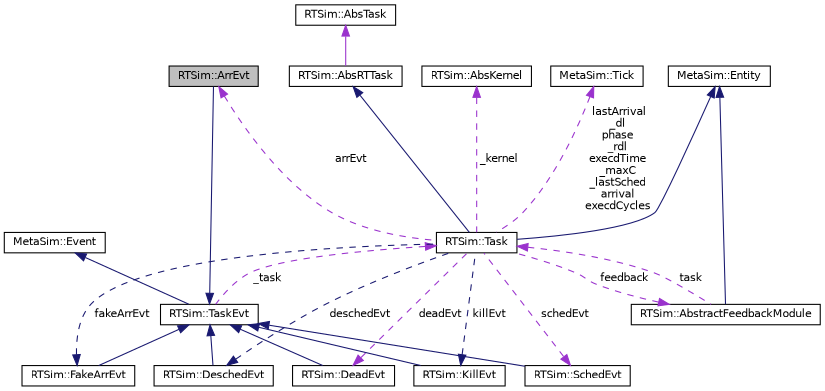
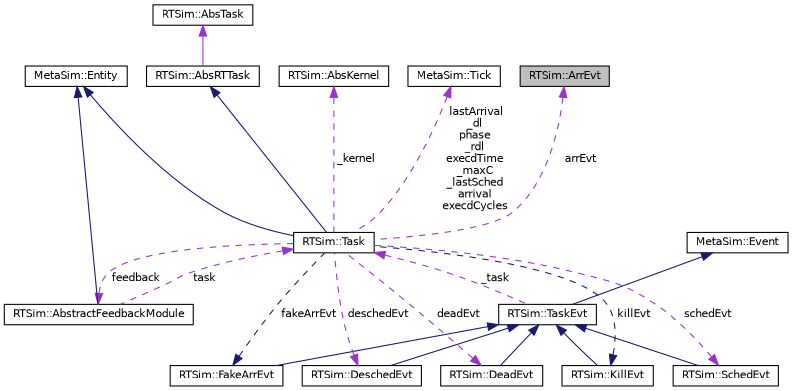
(212, 190) -> none
(338, 298) -> (341, 305)
